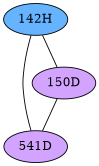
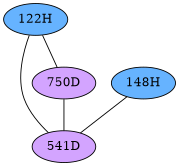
(36, 19) -> (36, 19)
(64, 83) -> (64, 83)
none -> (143, 83)
